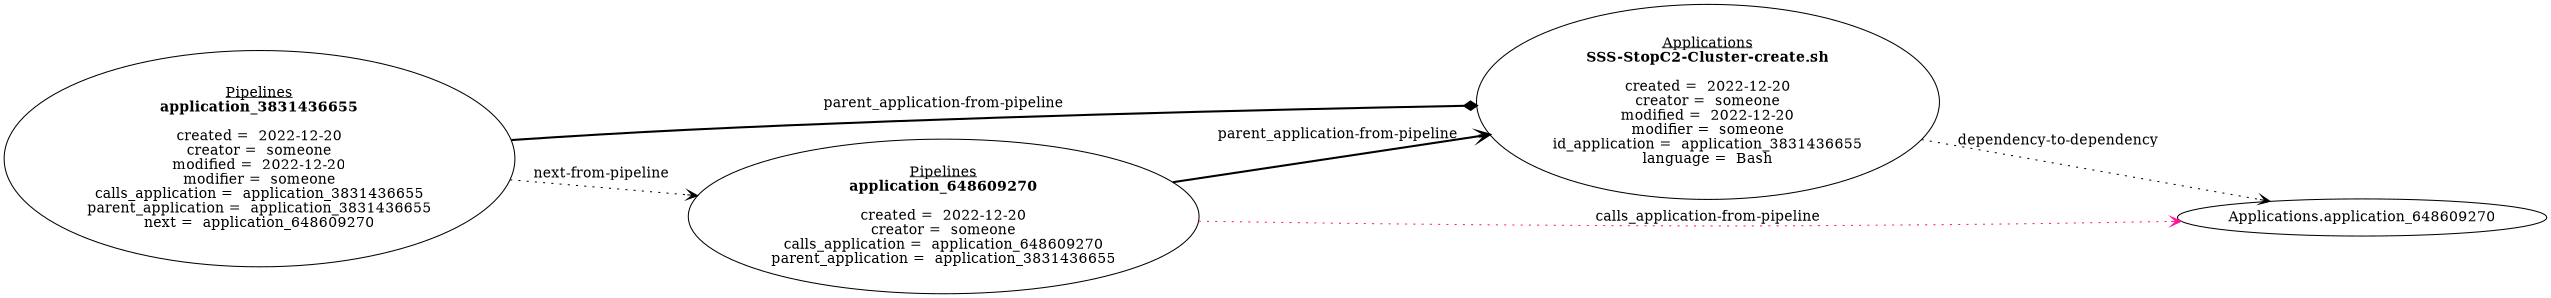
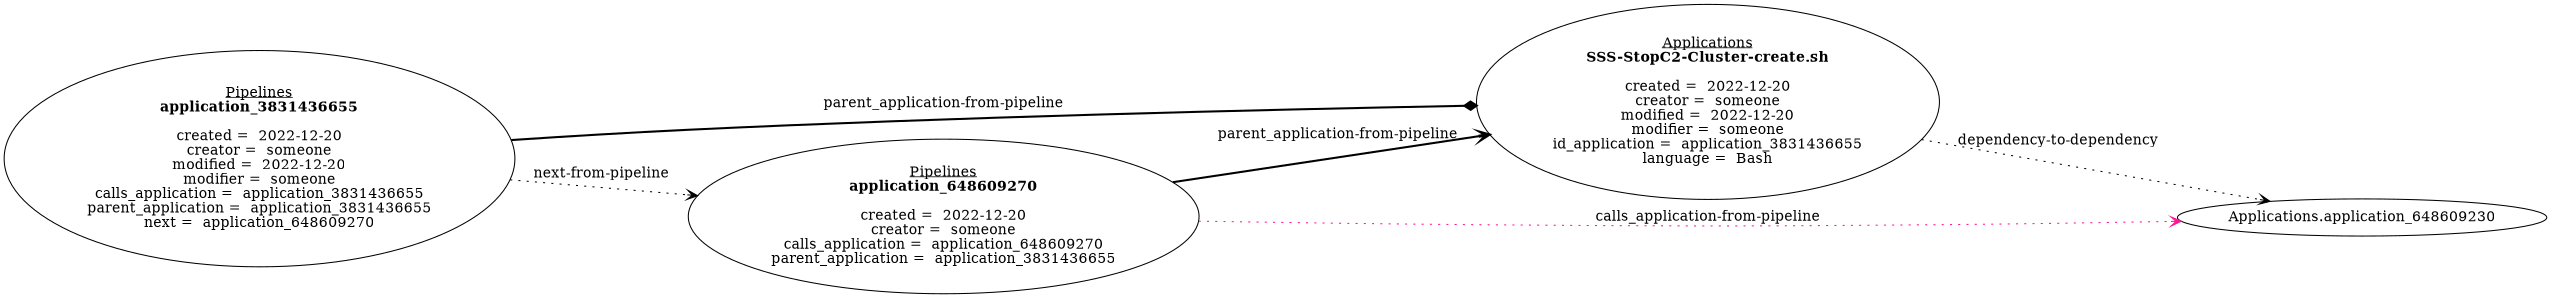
(2362, 217) -> (2362, 217)
